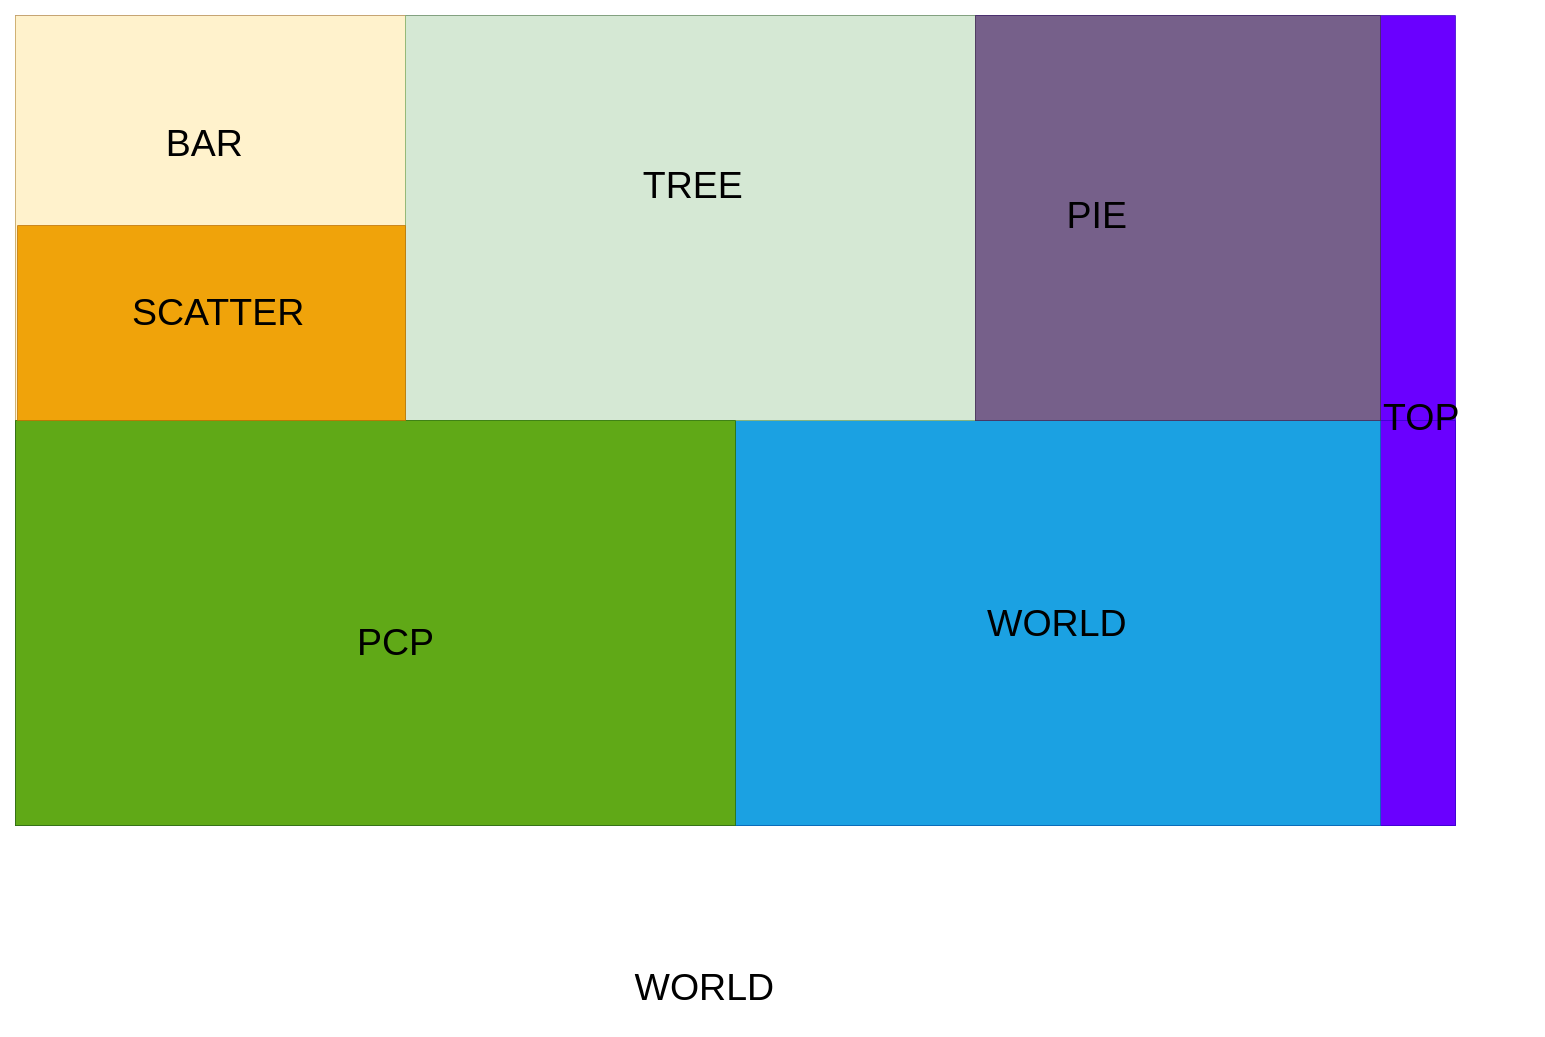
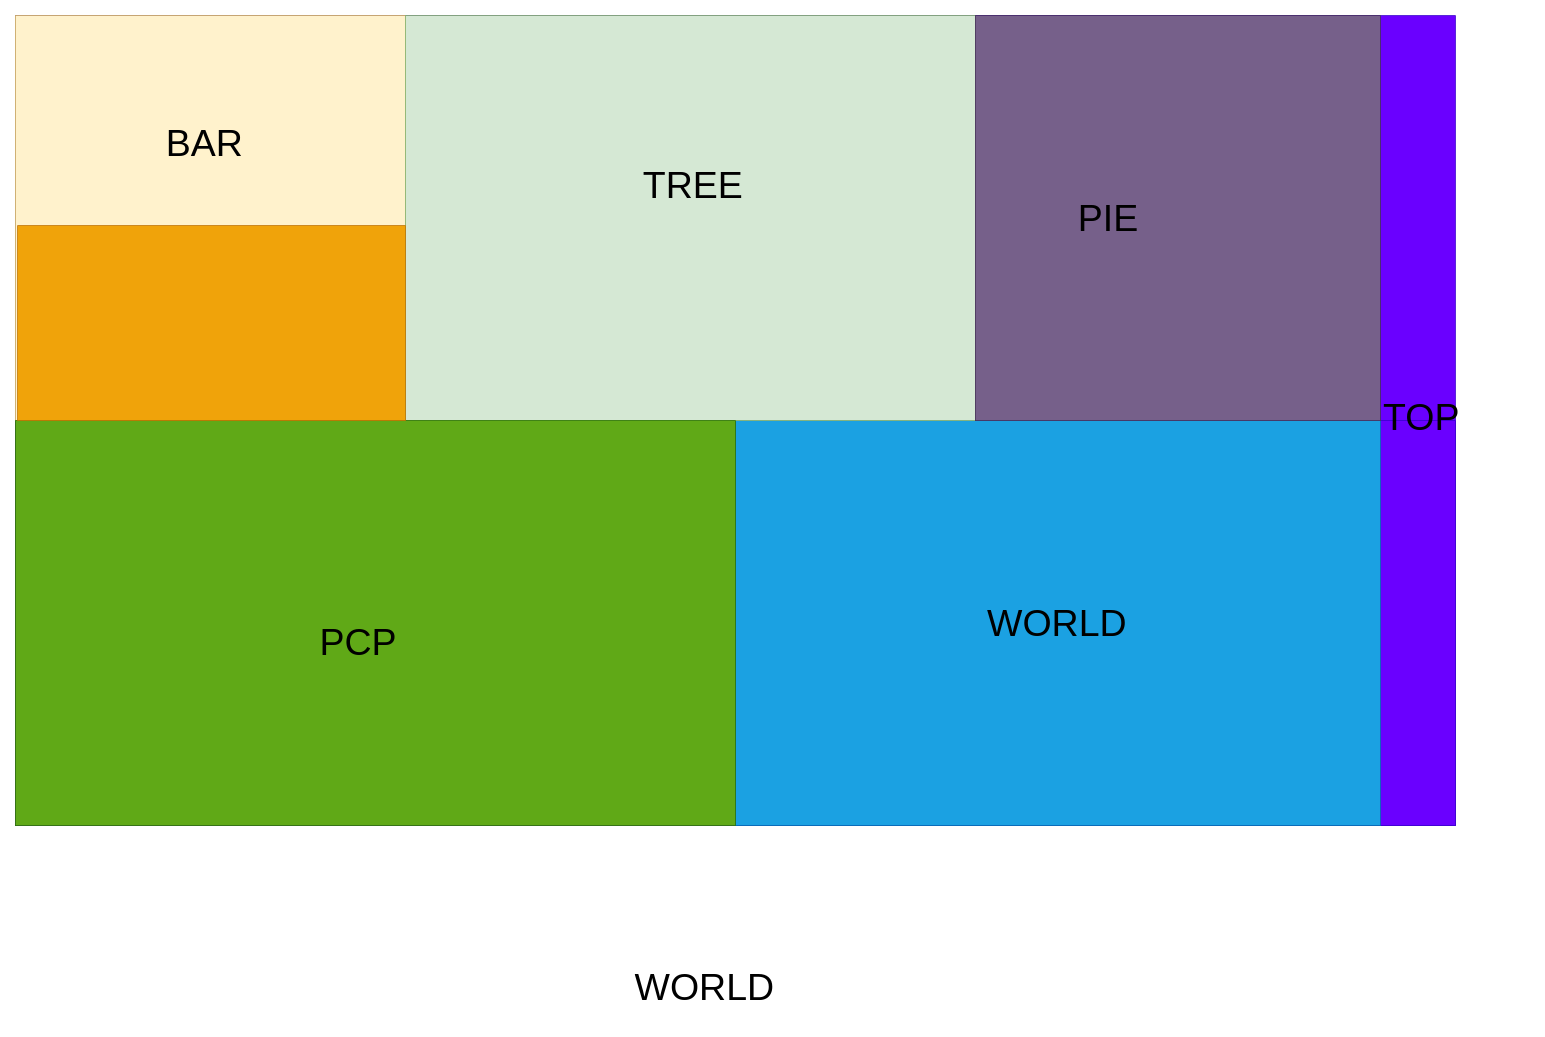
(1137, 214) -> (1148, 218)
(225, 312) -> none
(428, 642) -> (390, 642)
